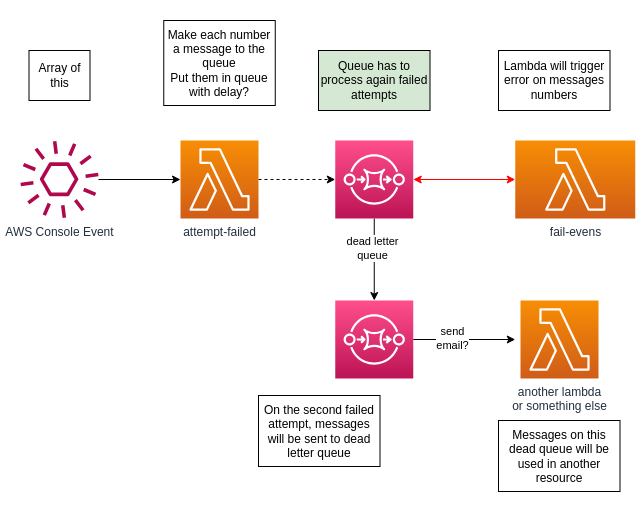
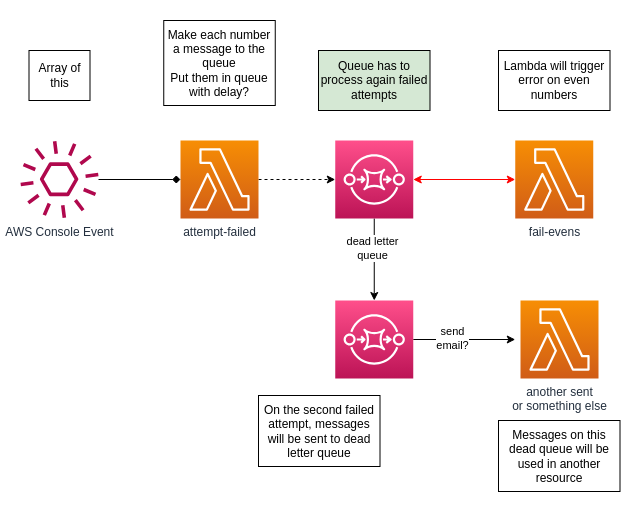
(555, 81) -> (555, 81)
(172, 180) -> (171, 180)
(575, 180) -> (554, 180)
(560, 400) -> (560, 400)
